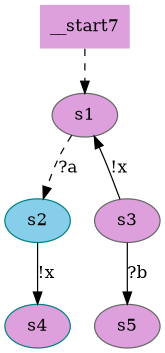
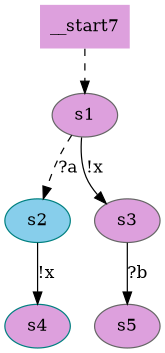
(110, 173) -> (83, 168)
